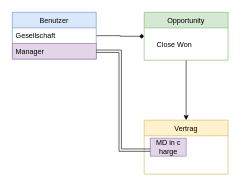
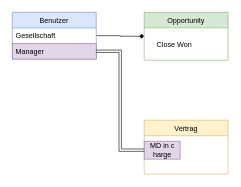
(186, 114) -> none
(168, 147) -> (162, 150)
